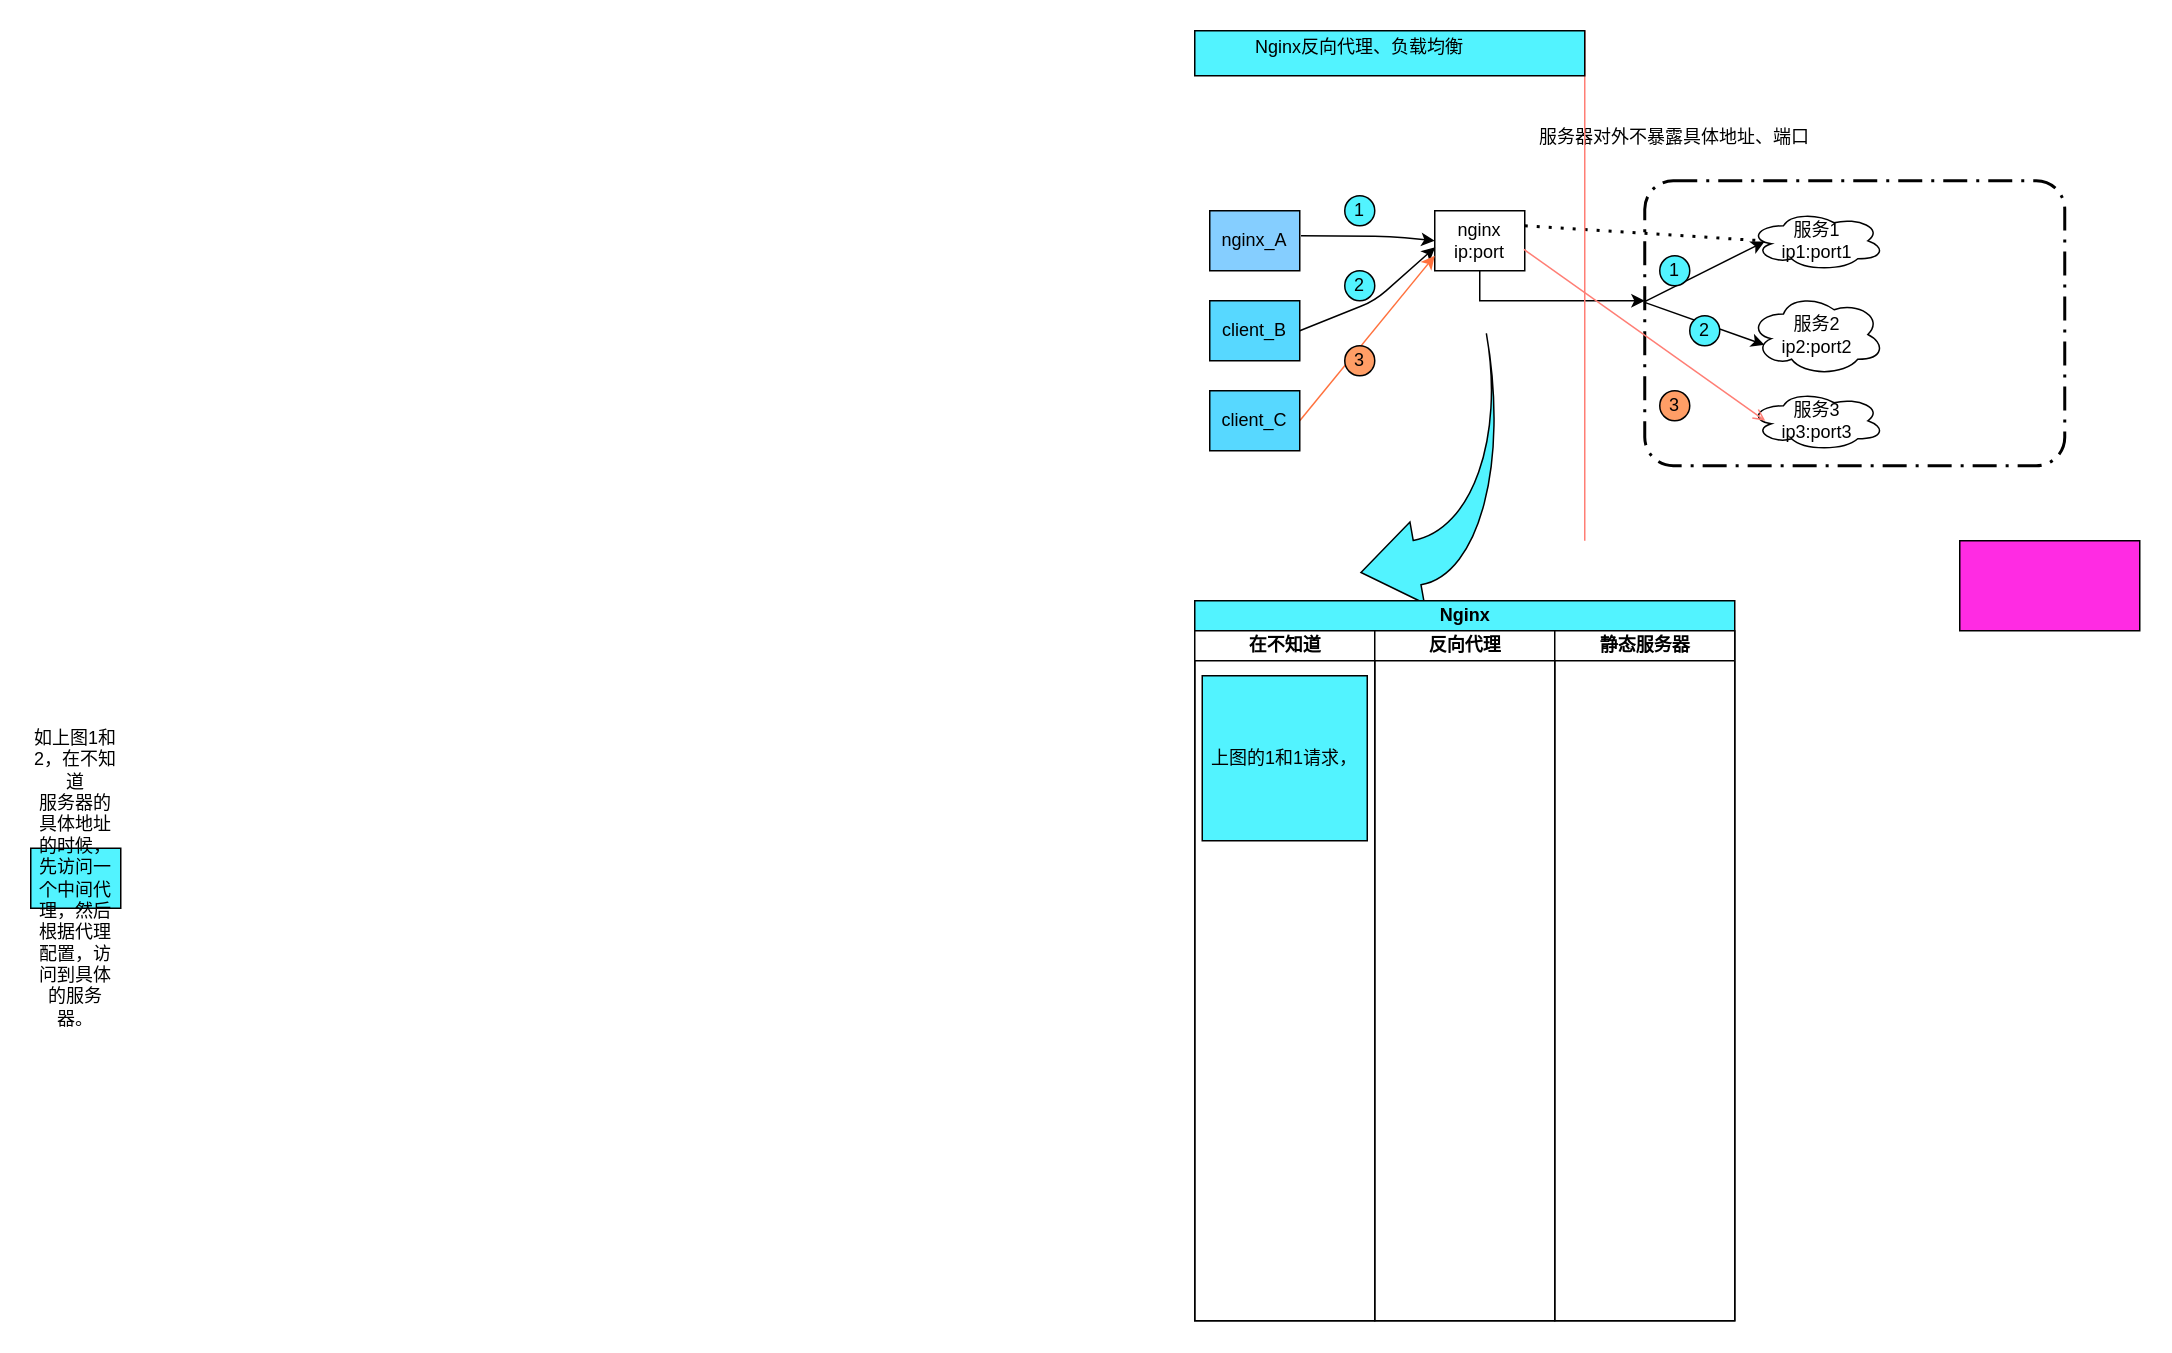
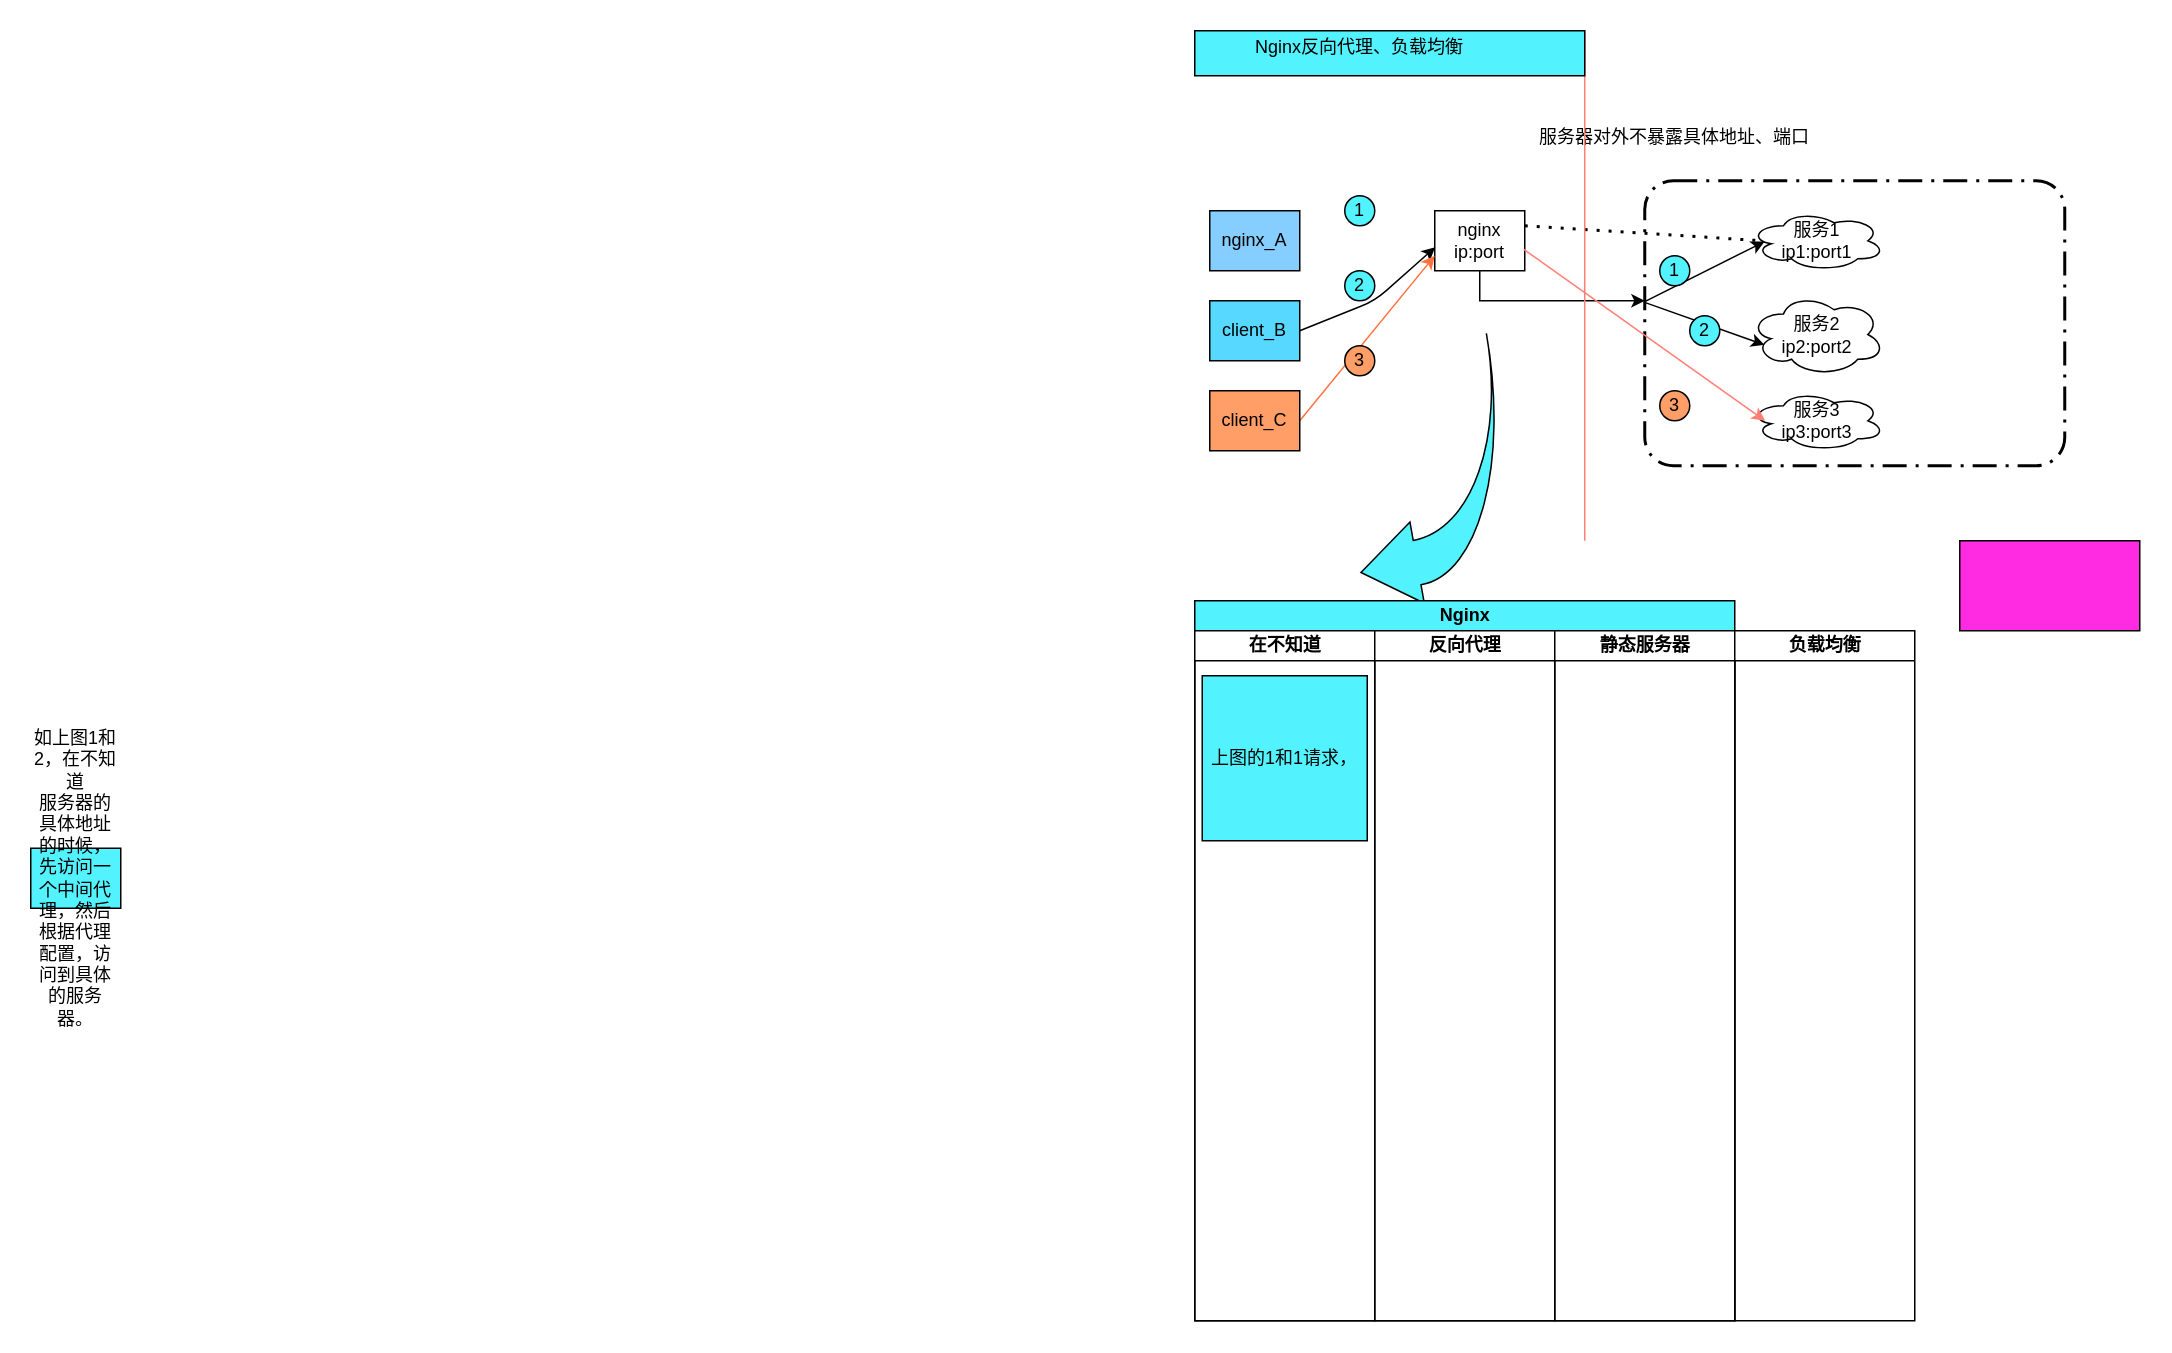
(1358, 236) -> none
(1758, 415) -> (1756, 414)
(1255, 421) -> (1255, 421)
none -> (1825, 976)
